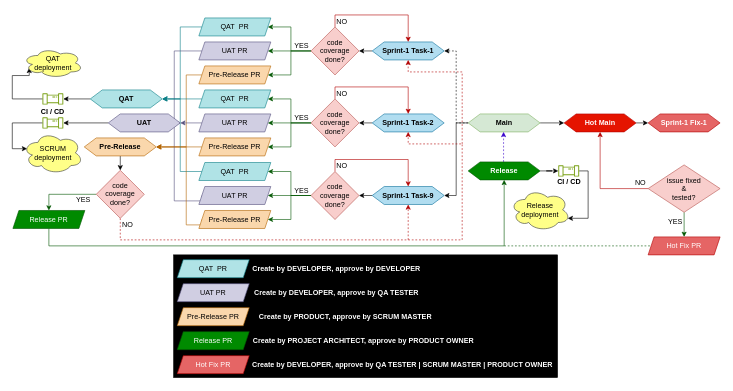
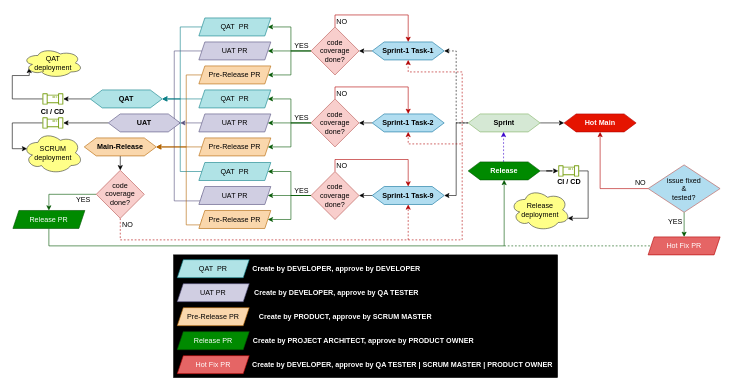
(504, 123) -> (504, 123)
(642, 123) -> none
(684, 123) -> none
(120, 147) -> (120, 147)
(684, 188) -> (684, 188)
